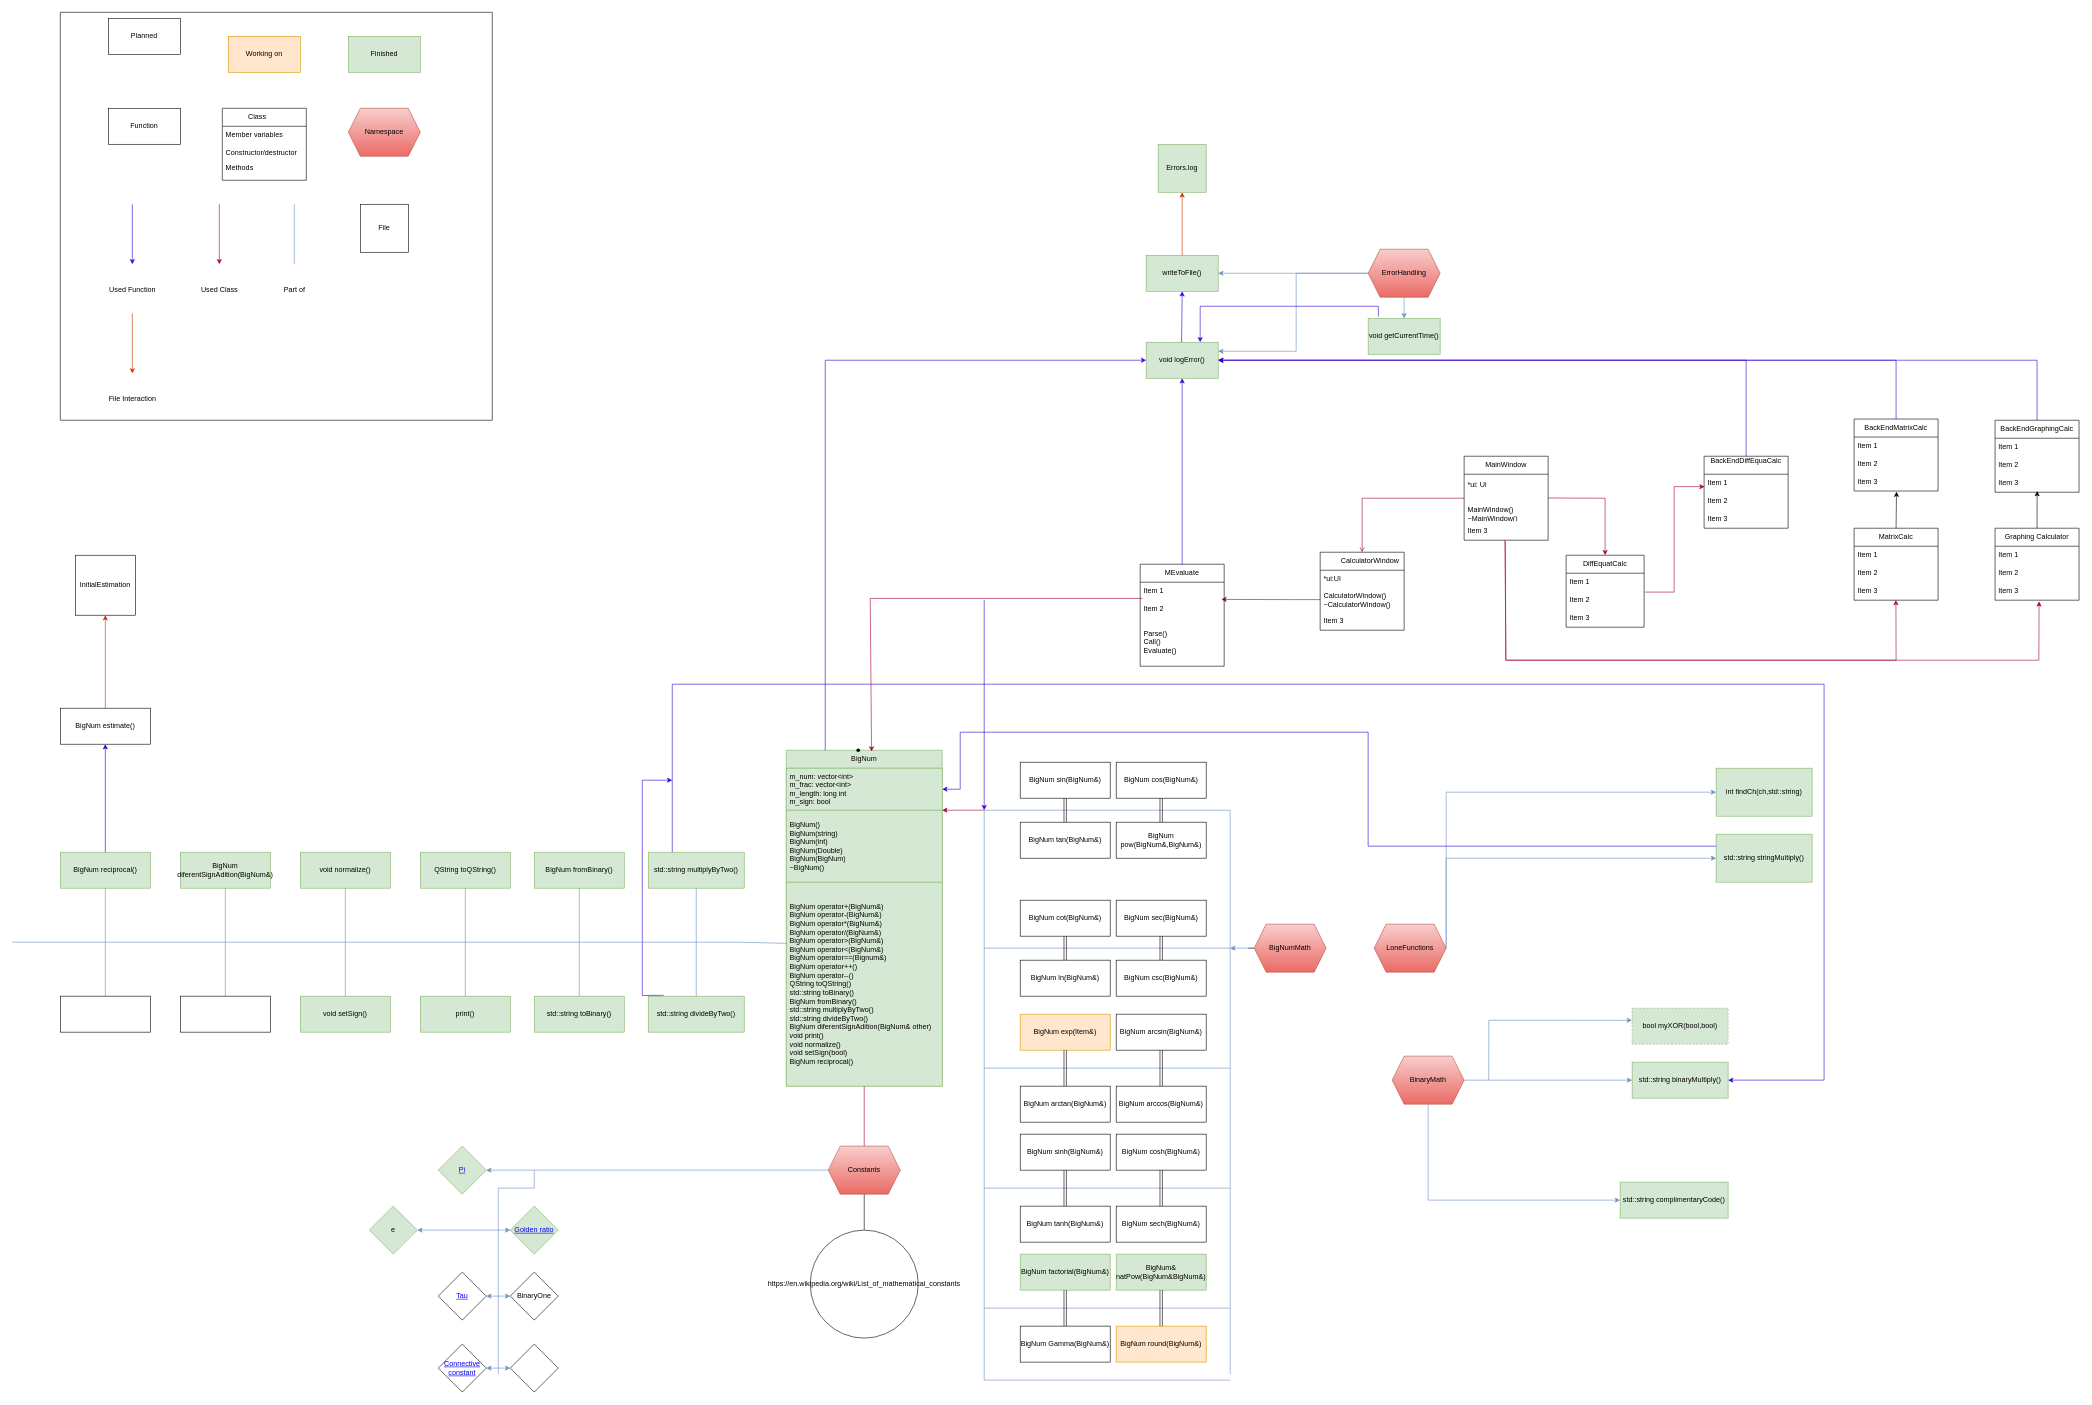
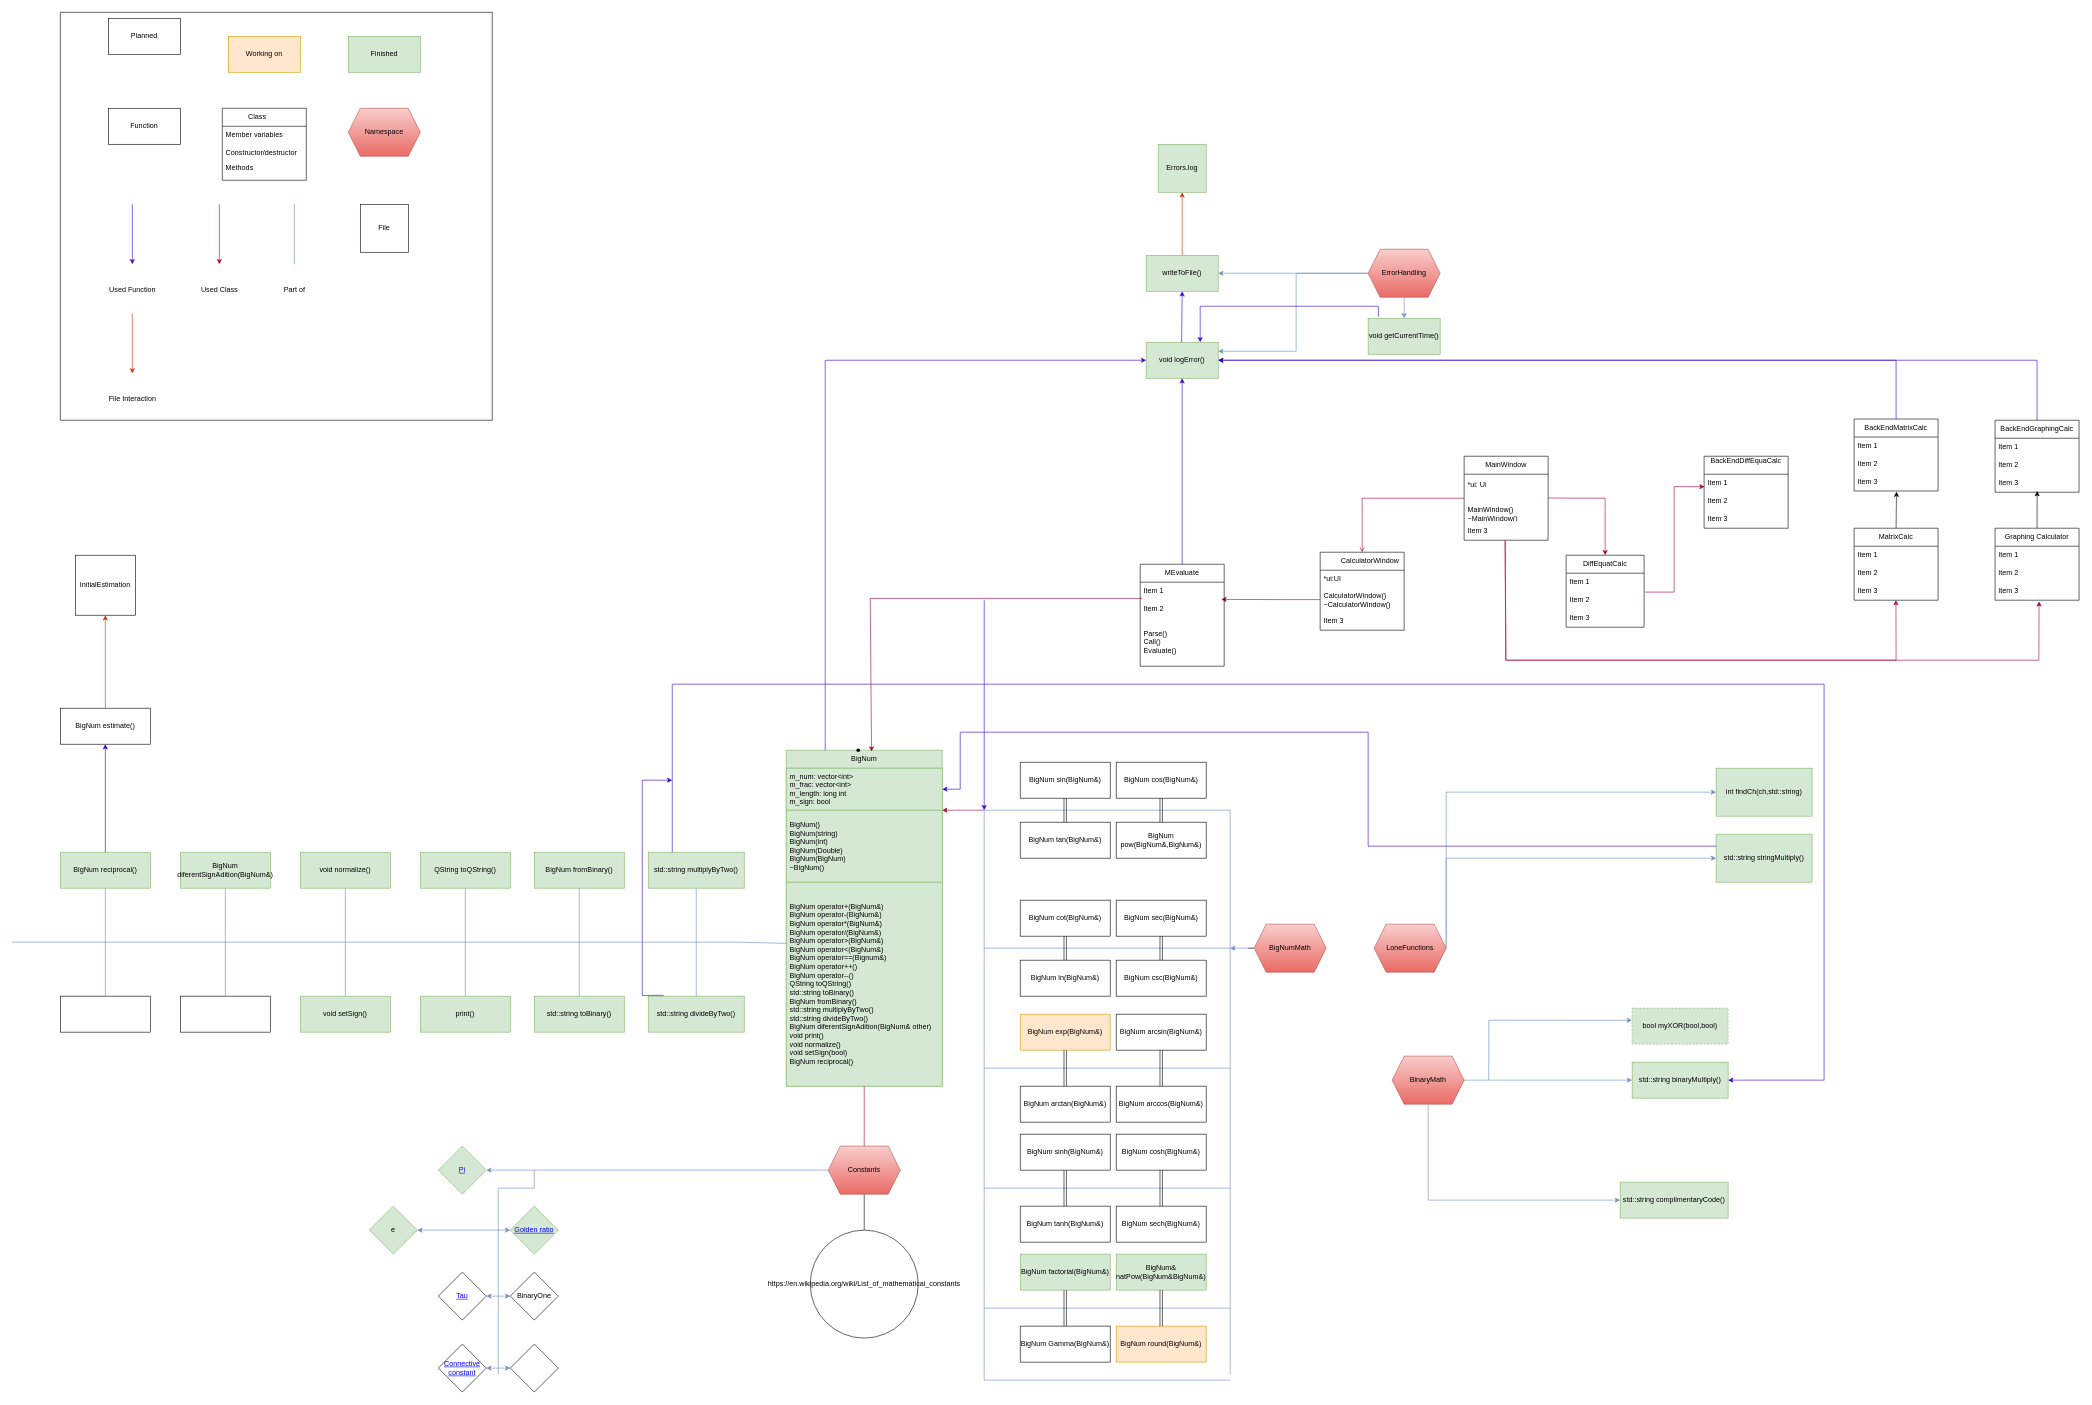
(1746, 409) -> none
(1065, 1032) -> (1065, 1032)
